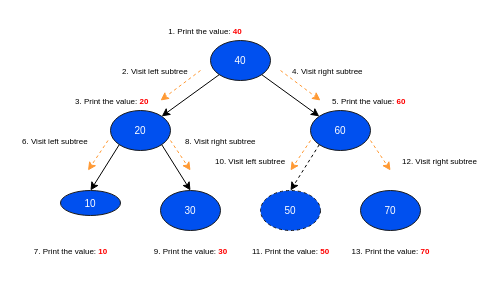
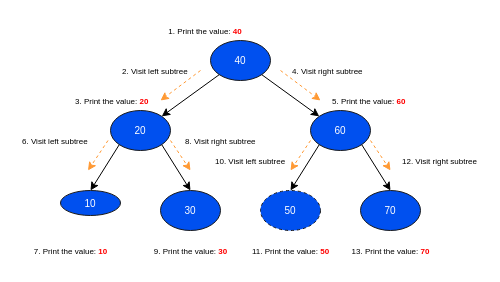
(307, 164) -> (307, 164)
none -> (374, 164)
